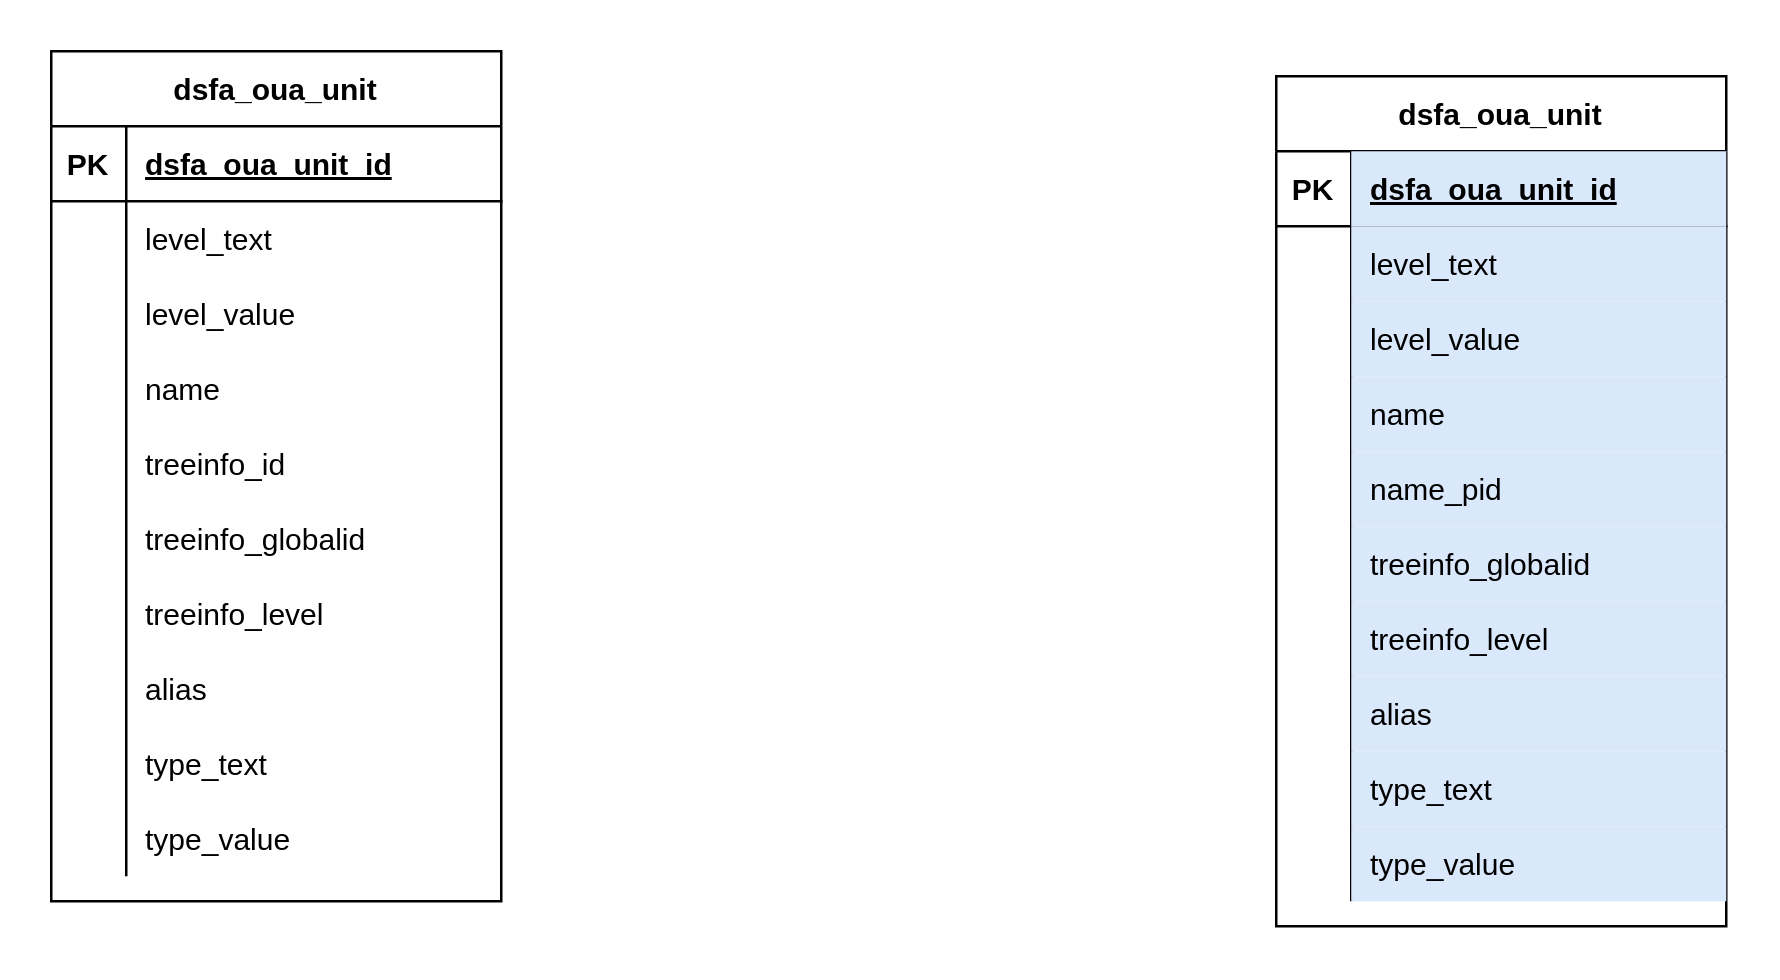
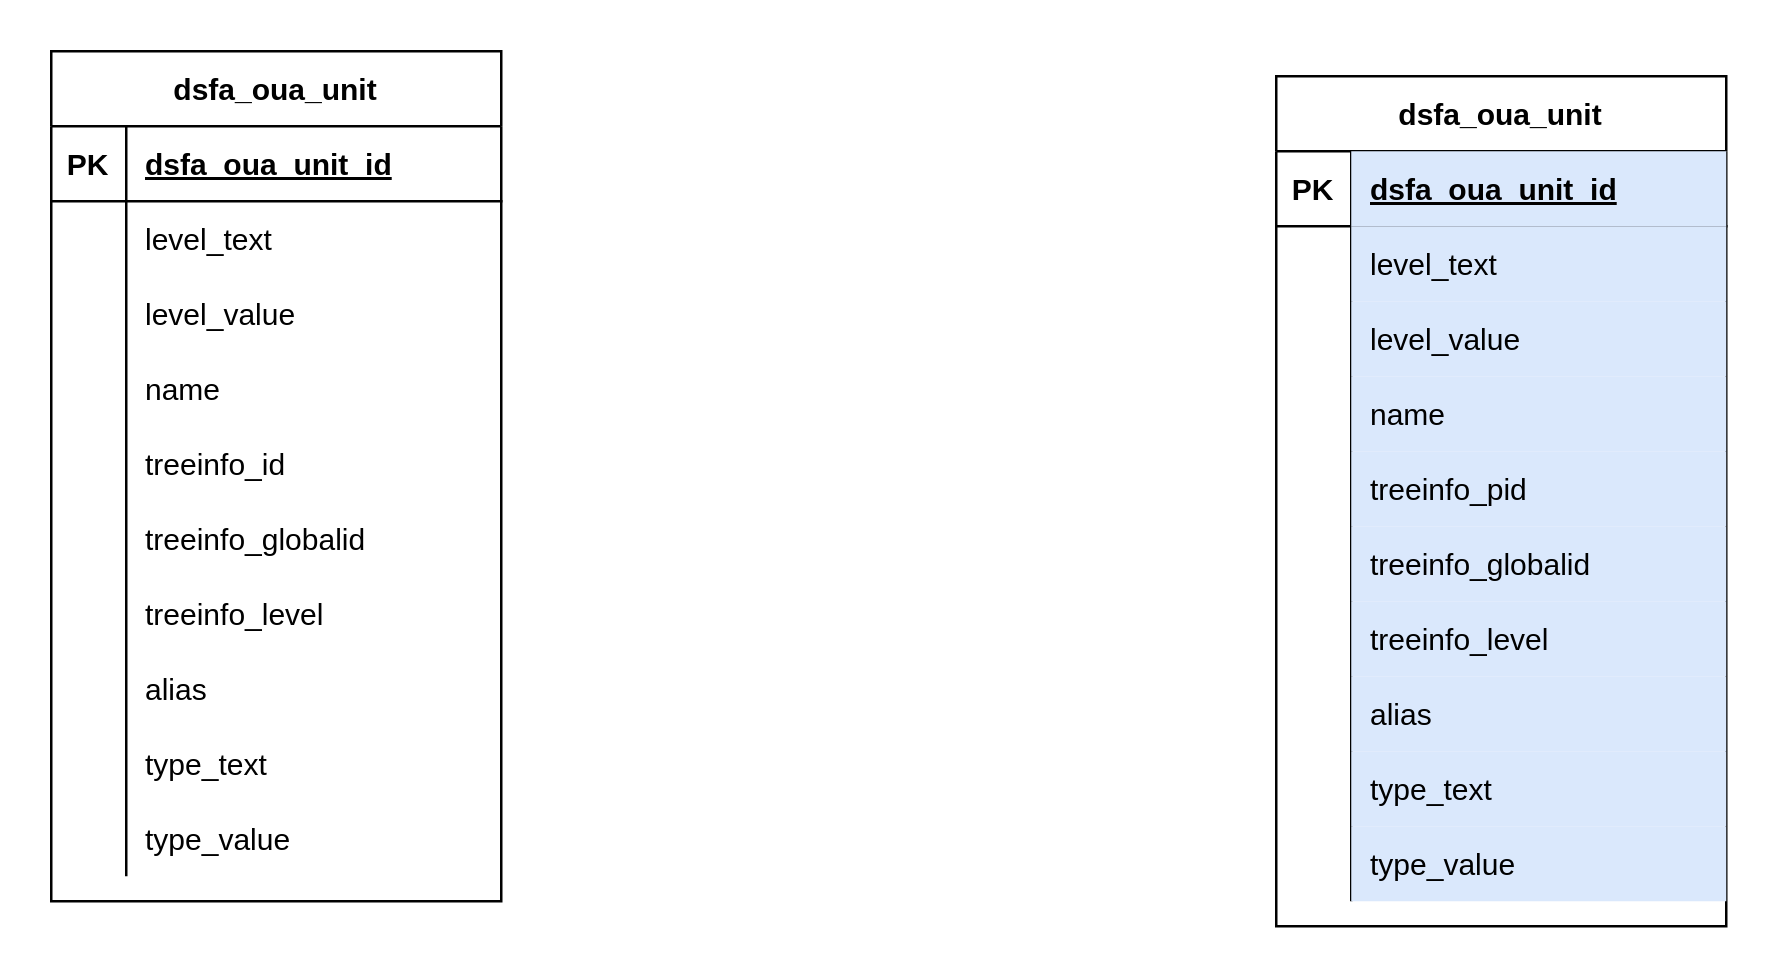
(1433, 490) -> (1463, 490)
